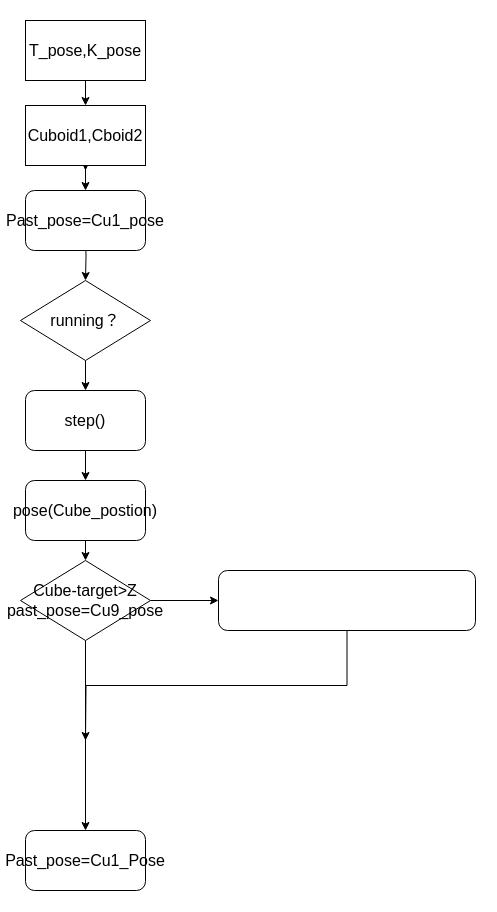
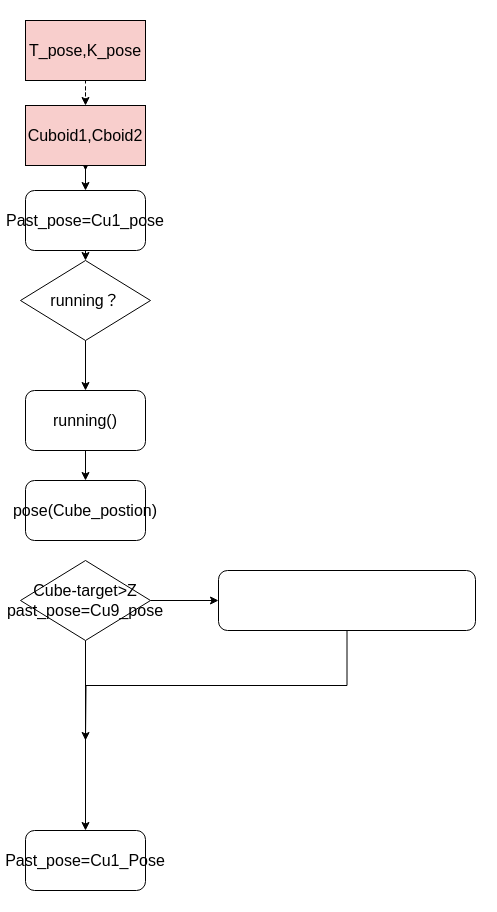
(86, 51) -> (86, 51)
(86, 97) -> (86, 97)
(86, 136) -> (86, 136)
(86, 321) -> (86, 301)
(86, 421) -> (86, 421)
(86, 547) -> none
